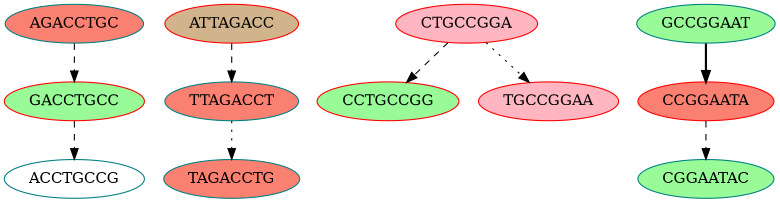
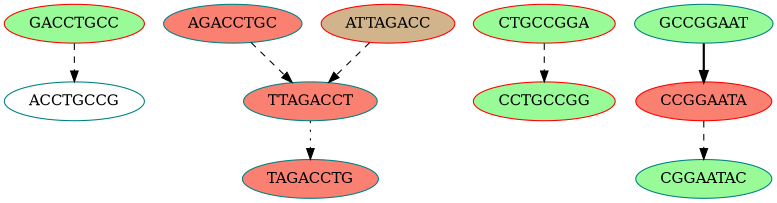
(467, 24) -> (544, 24)
(74, 57) -> (268, 59)
(549, 101) -> none
